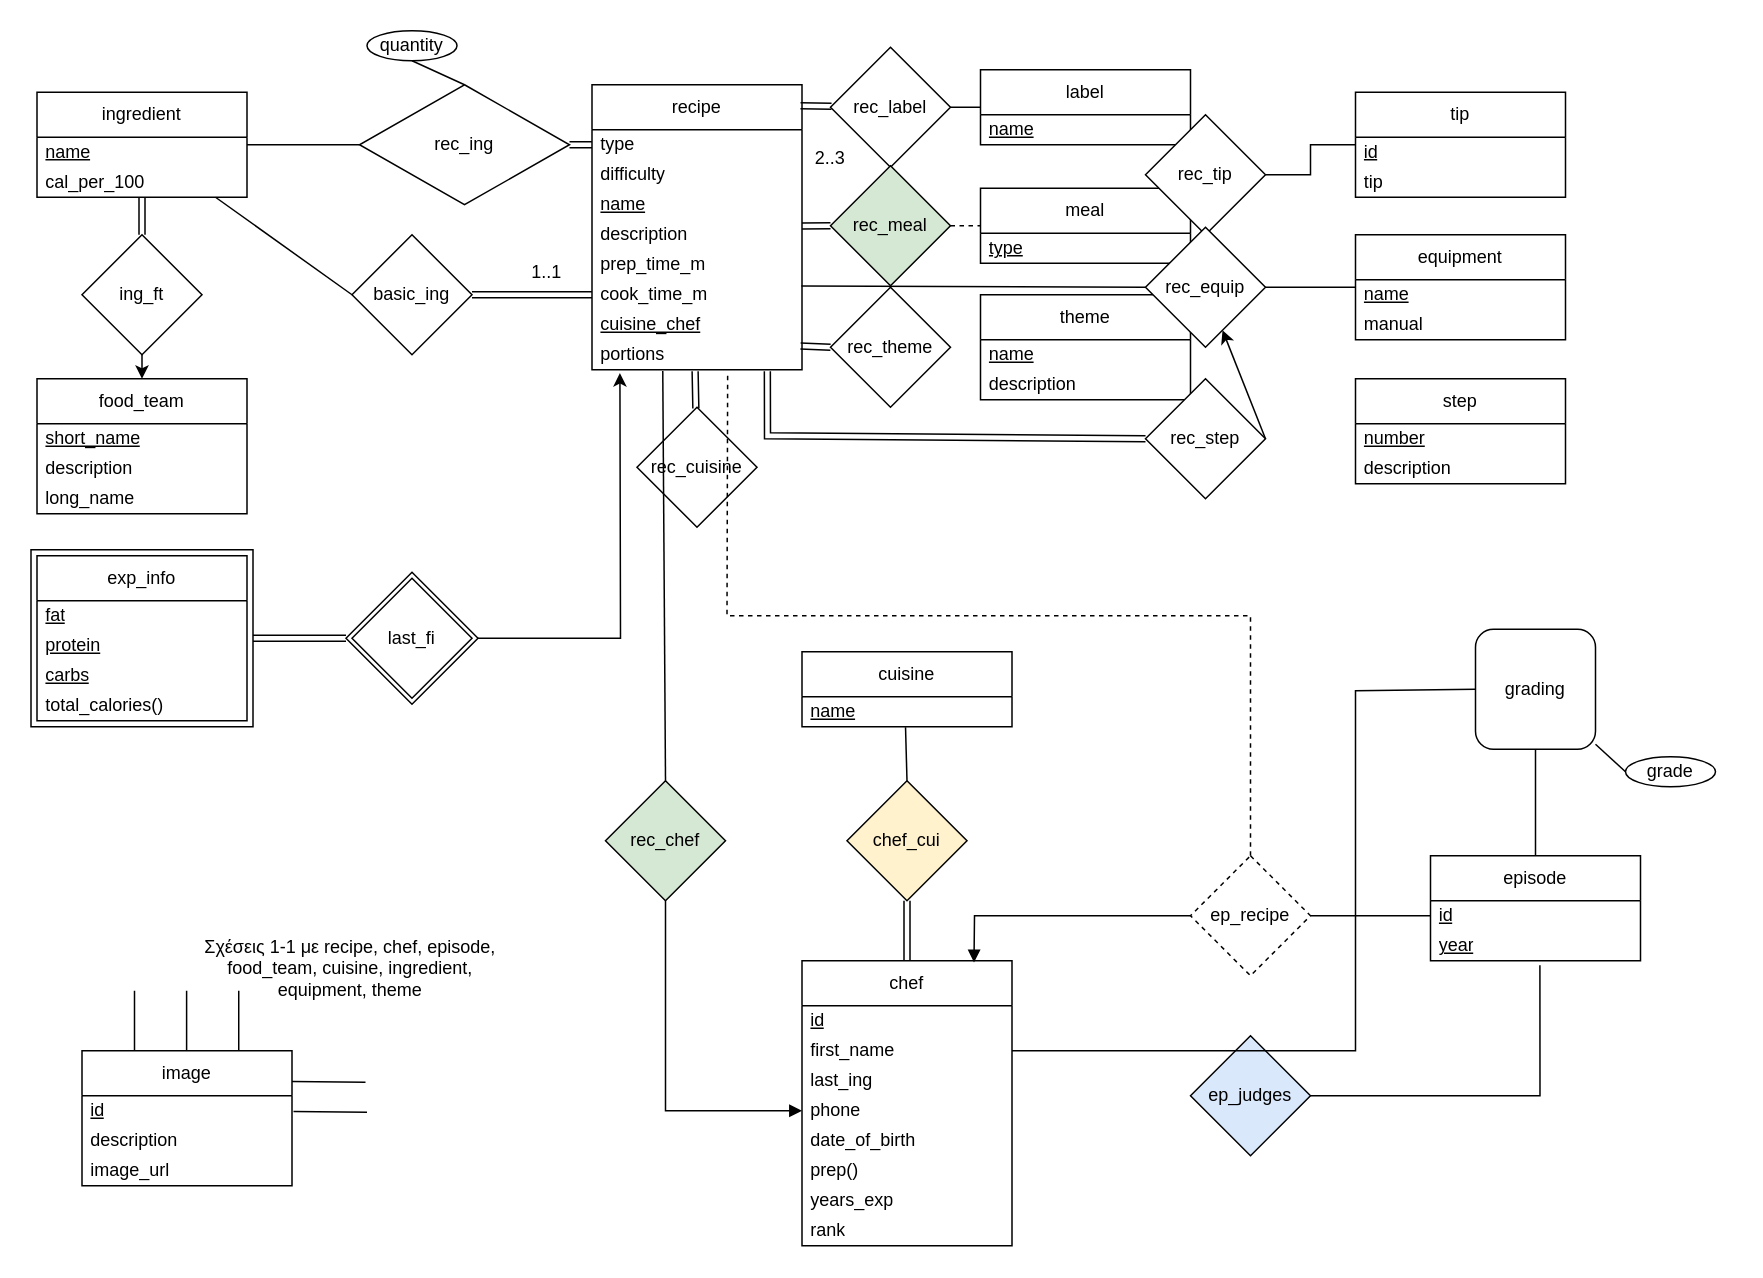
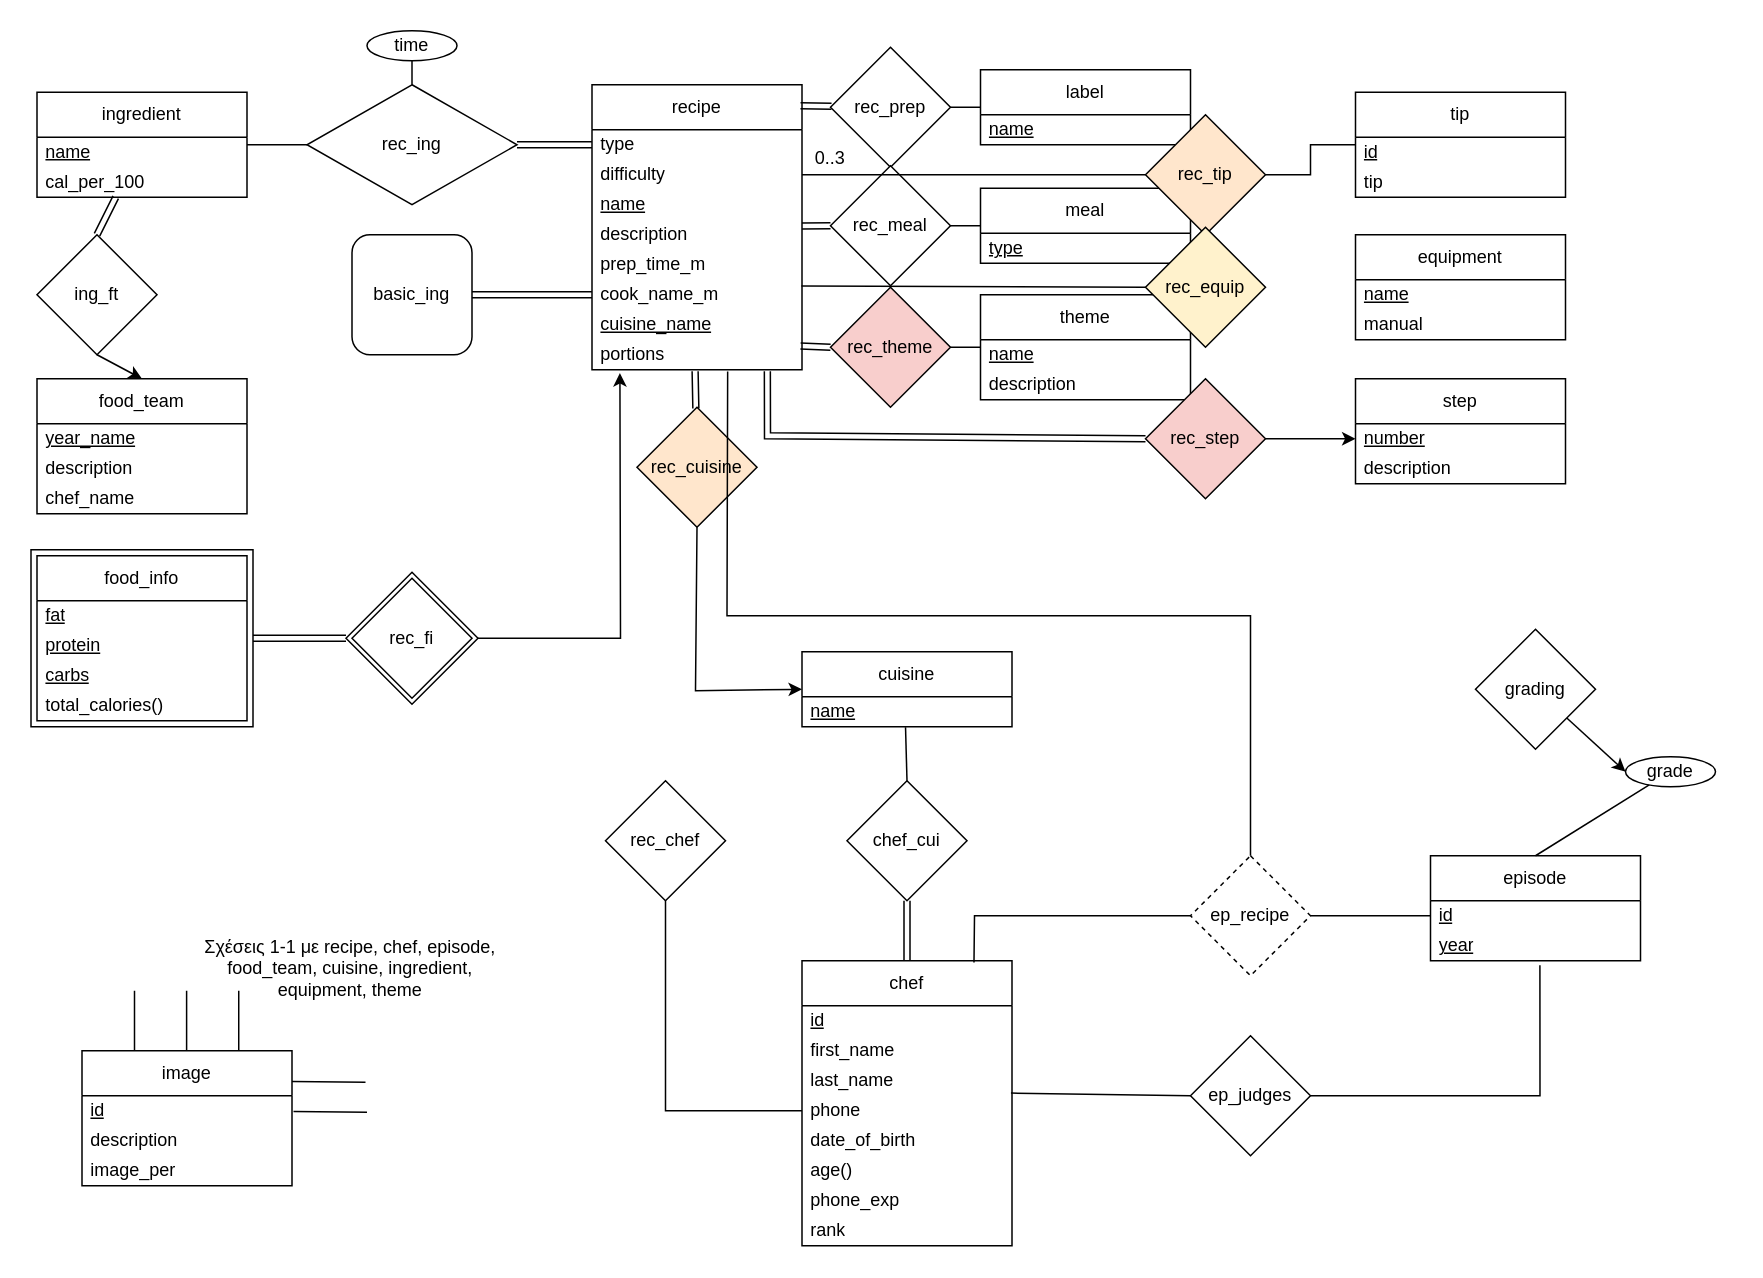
(412, 46) -> (412, 46)
(890, 107) -> (890, 107)
(464, 145) -> (412, 145)
(830, 158) -> (830, 158)
none -> (974, 175)
(1205, 175) -> (1205, 175)
(890, 226) -> (890, 226)
(965, 226) -> (965, 226)
(285, 247) -> none
(547, 272) -> none
(1205, 287) -> (1205, 287)
(1309, 287) -> none
(142, 295) -> (97, 295)
(412, 295) -> (412, 295)
(654, 295) -> (656, 295)
(657, 325) -> (657, 325)
(890, 347) -> (890, 347)
none -> (966, 347)
(1246, 389) -> (1305, 439)
(96, 439) -> (91, 439)
(1205, 439) -> (1205, 439)
(697, 467) -> (697, 467)
(89, 499) -> (91, 499)
(664, 576) -> none
(142, 578) -> (142, 578)
(985, 616) -> (985, 616)
(412, 638) -> (412, 638)
none -> (696, 657)
(1535, 689) -> (1535, 689)
(1620, 767) -> (1617, 764)
(1535, 803) -> (1592, 821)
(665, 841) -> (665, 841)
(907, 841) -> (907, 841)
(974, 948) -> (974, 954)
(1355, 982) -> none
(846, 1081) -> (854, 1081)
none -> (1102, 1094)
(1250, 1096) -> (1250, 1096)
(788, 1111) -> (793, 1111)
(131, 1171) -> (134, 1171)
(841, 1171) -> (836, 1171)
(856, 1201) -> (856, 1201)
